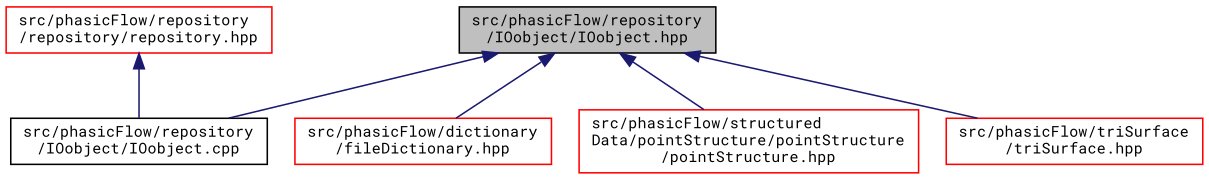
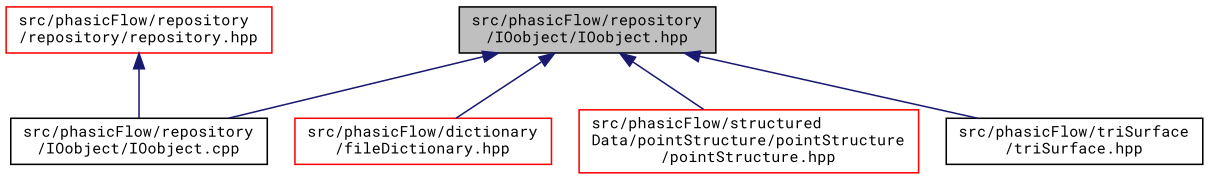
(1075, 141) -> (1075, 141)
